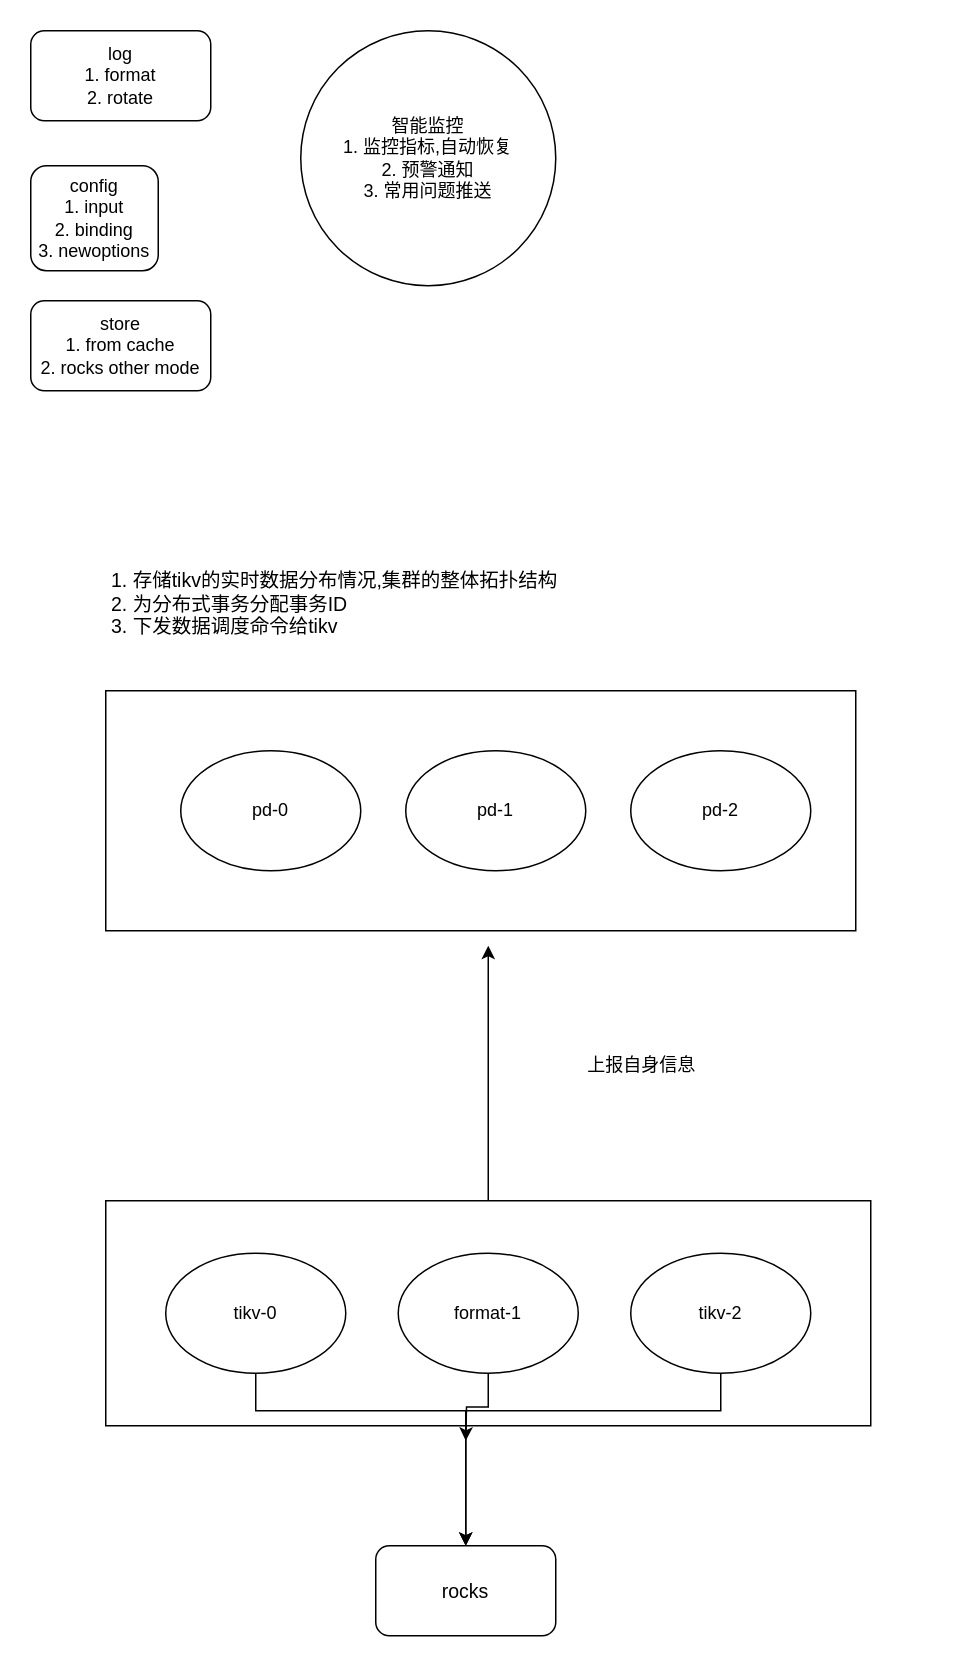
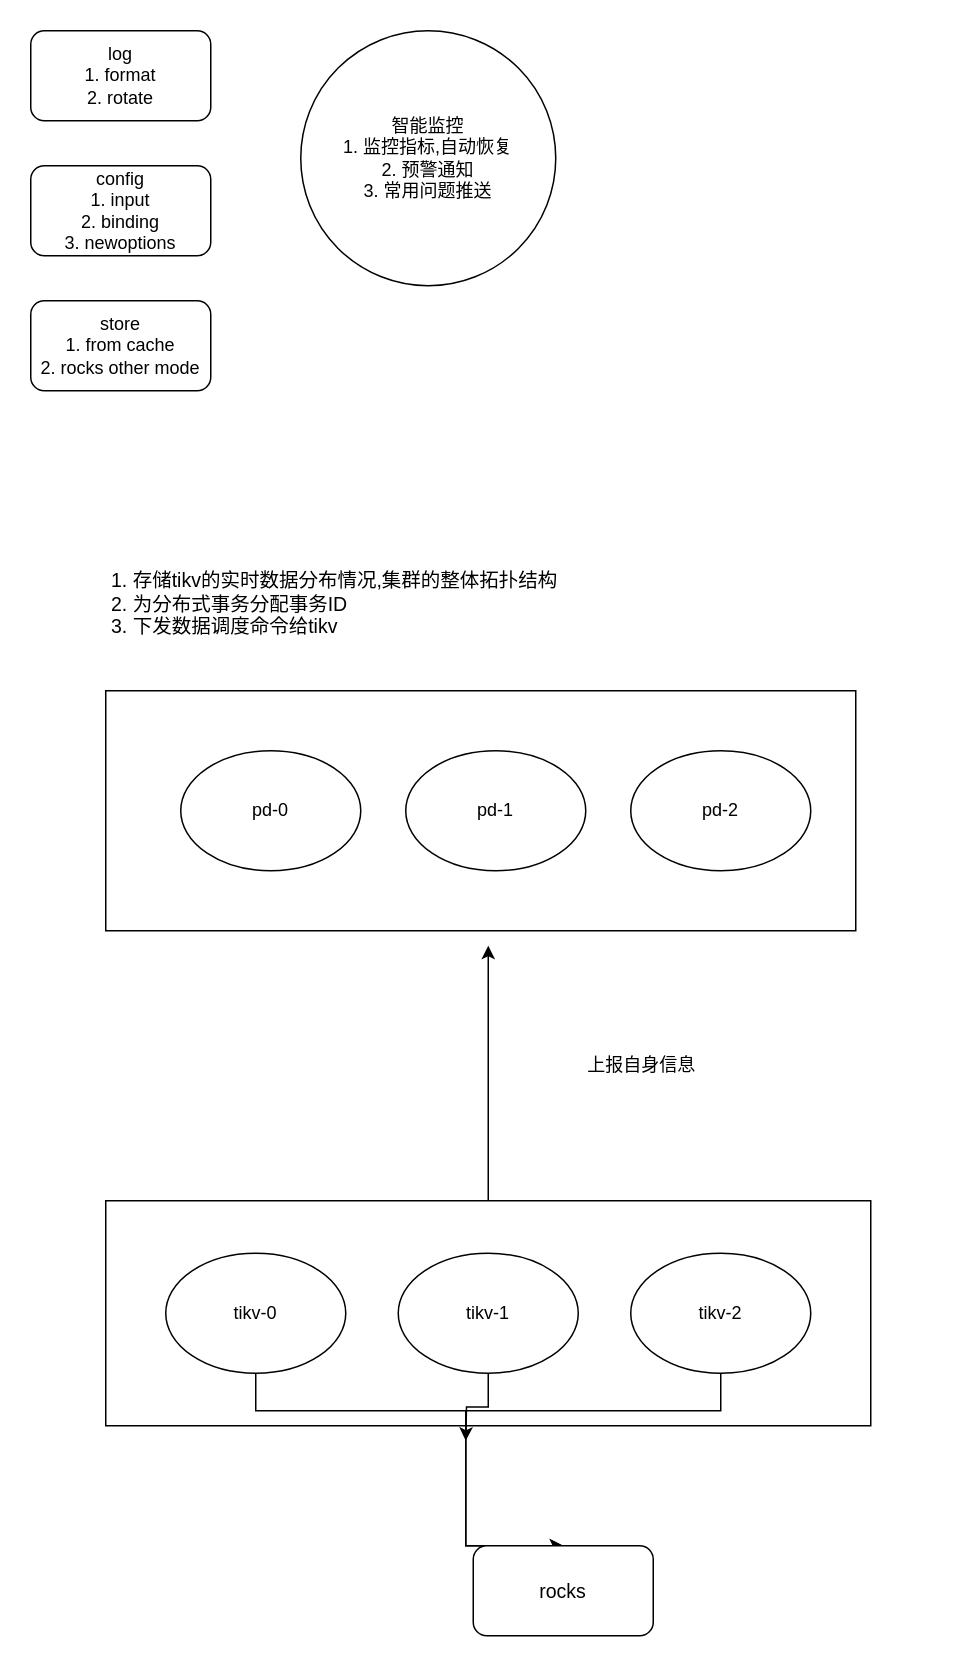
(95, 218) -> (121, 211)
(488, 1313) -> (488, 1313)
(466, 1591) -> (563, 1591)
